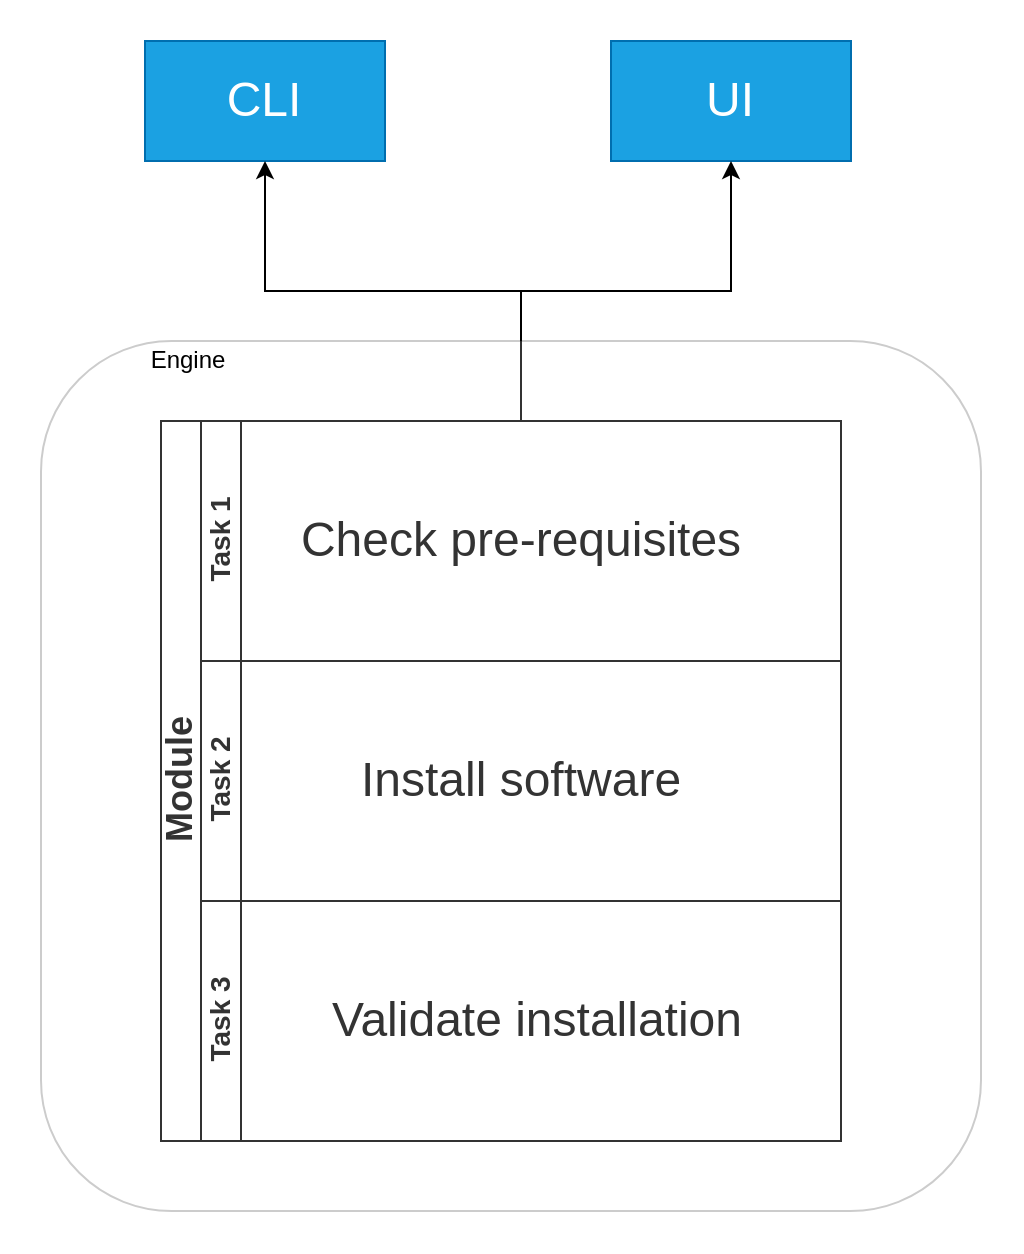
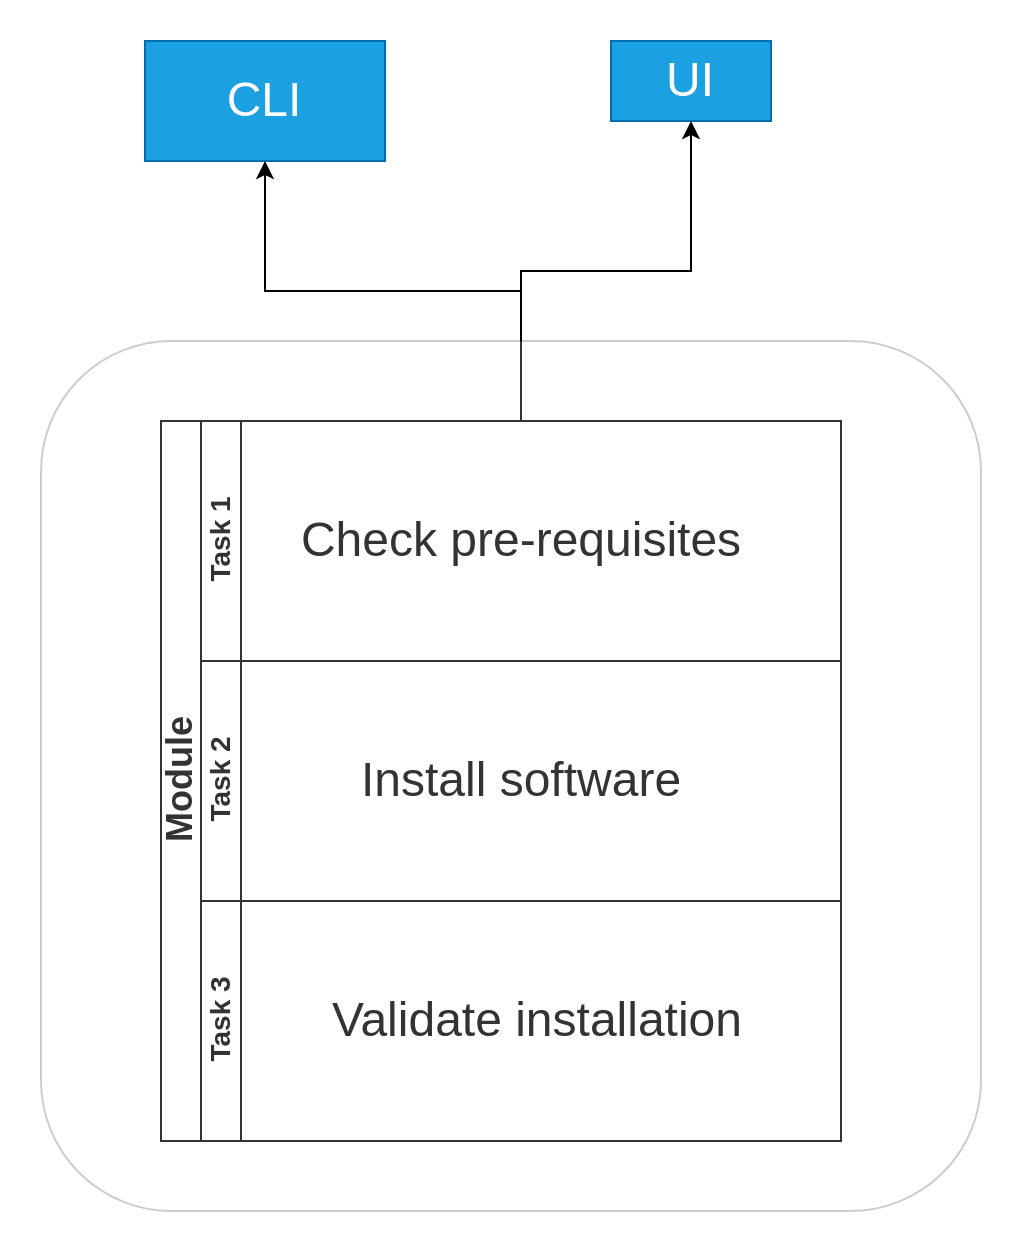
(731, 101) -> (691, 81)
(189, 361) -> none
